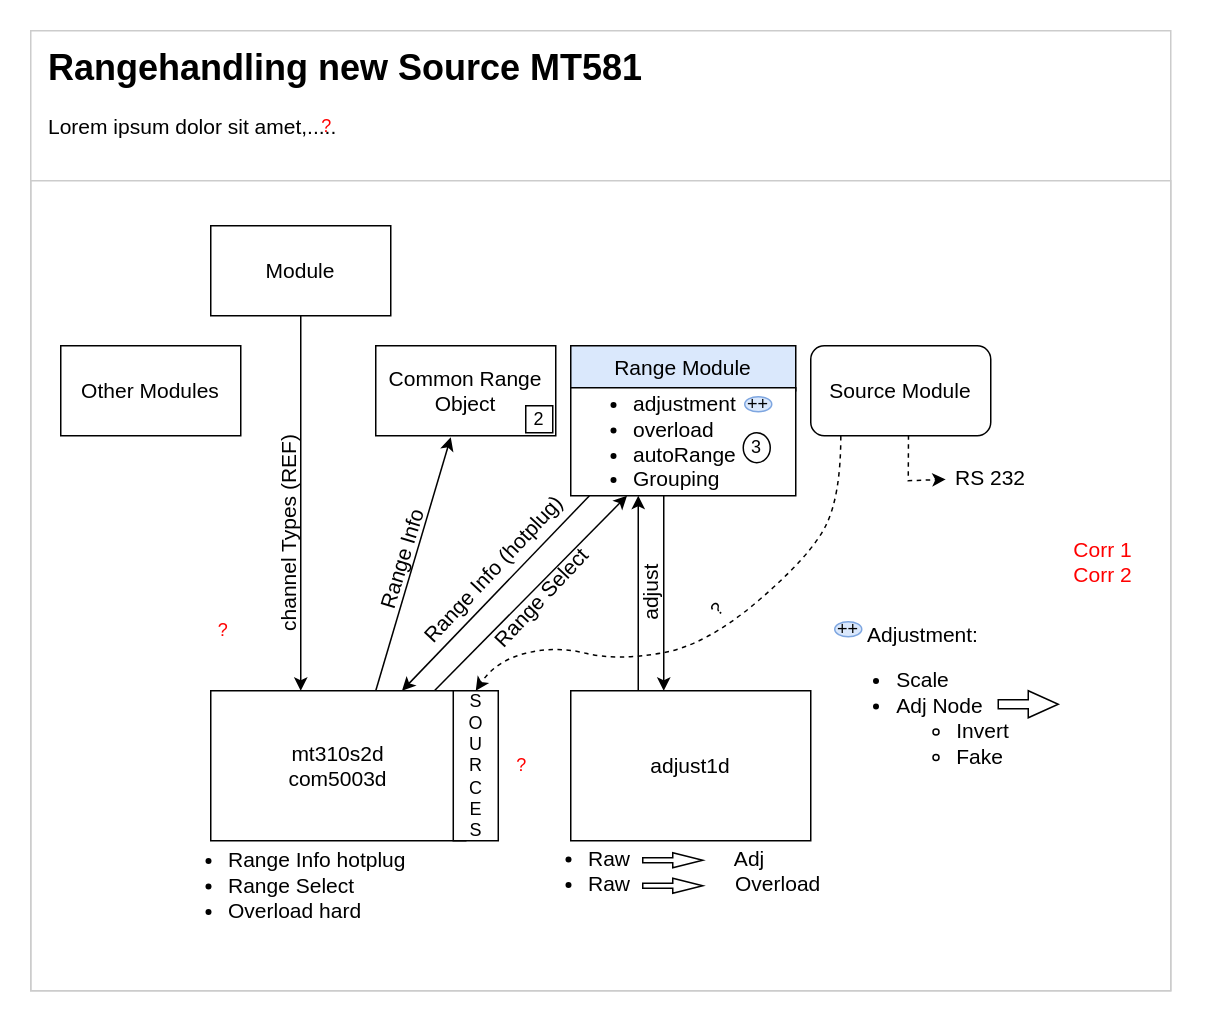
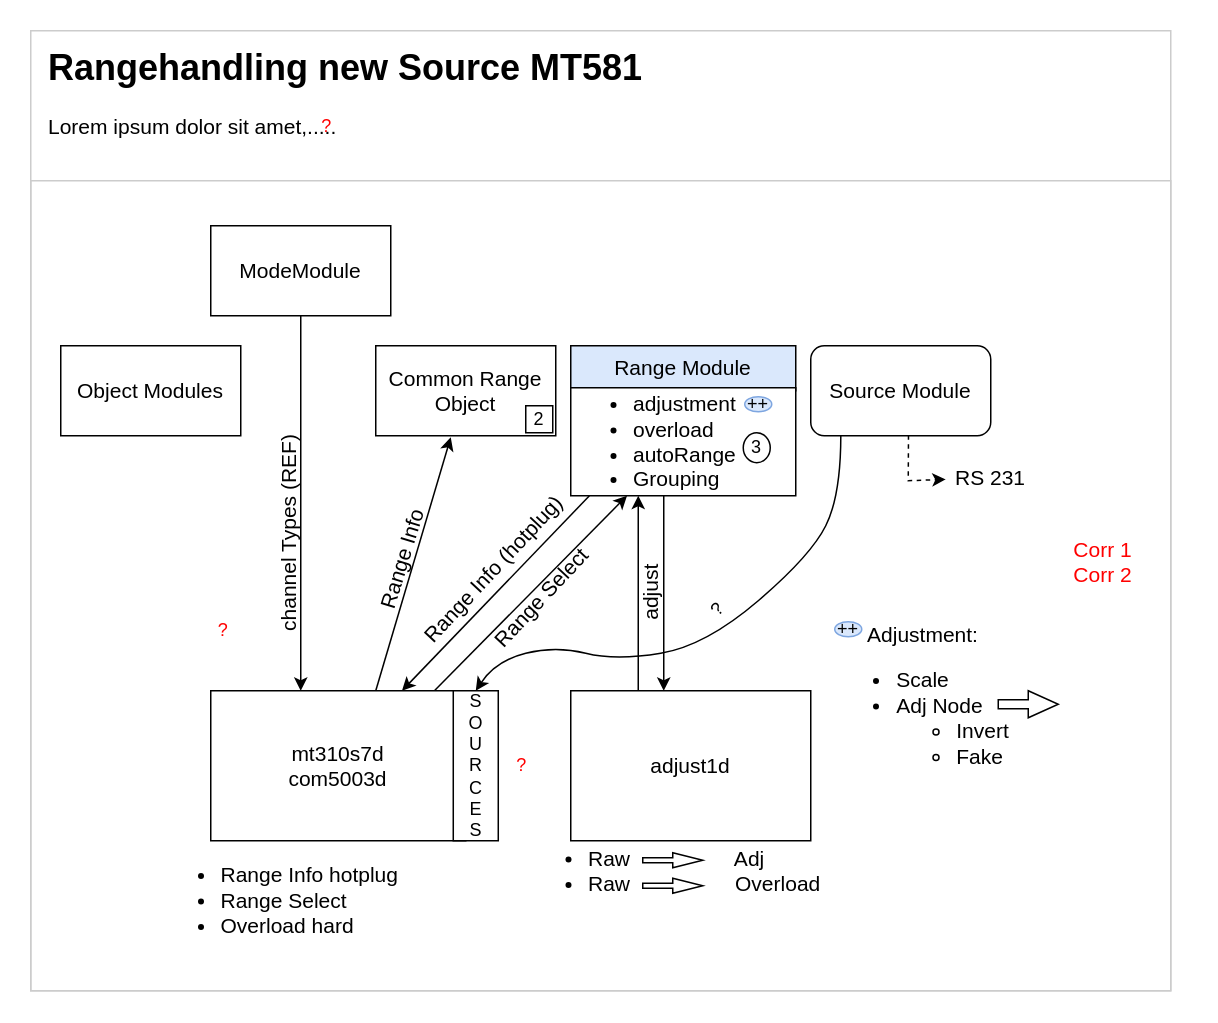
(301, 271) -> (301, 271)
(151, 391) -> (151, 391)
(991, 478) -> (991, 478)
(713, 633) -> (713, 633)
(338, 766) -> (338, 766)
(308, 886) -> (301, 901)
